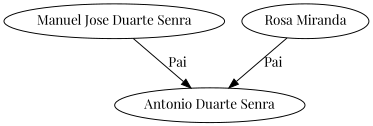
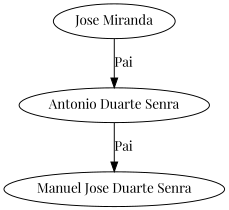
(305, 21) -> (114, 21)
(158, 60) -> (114, 142)
